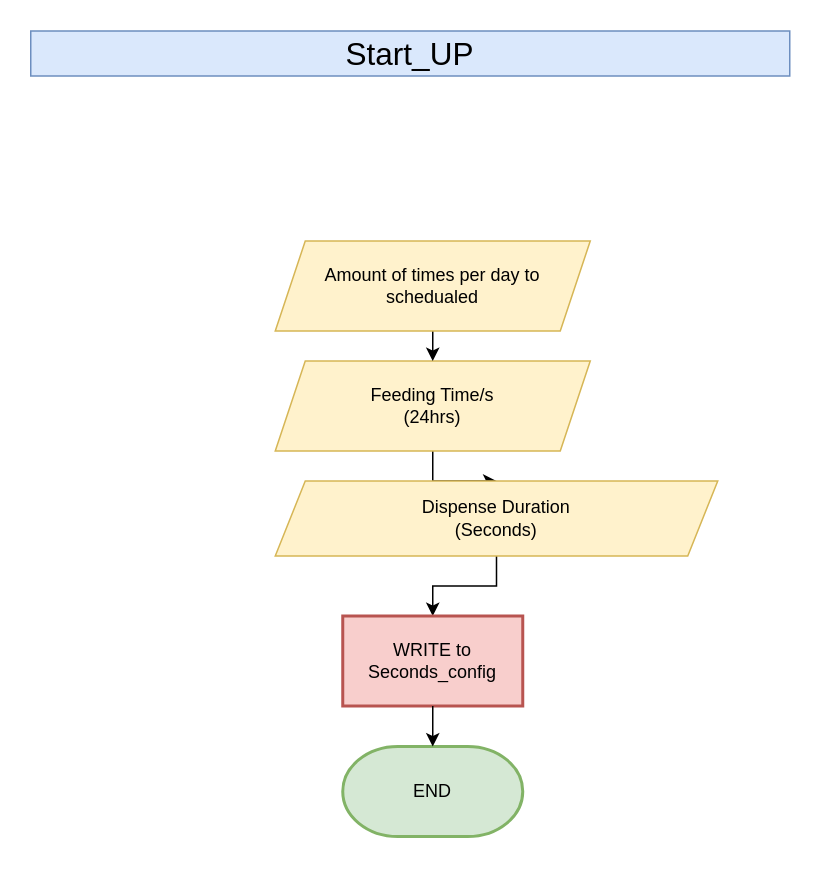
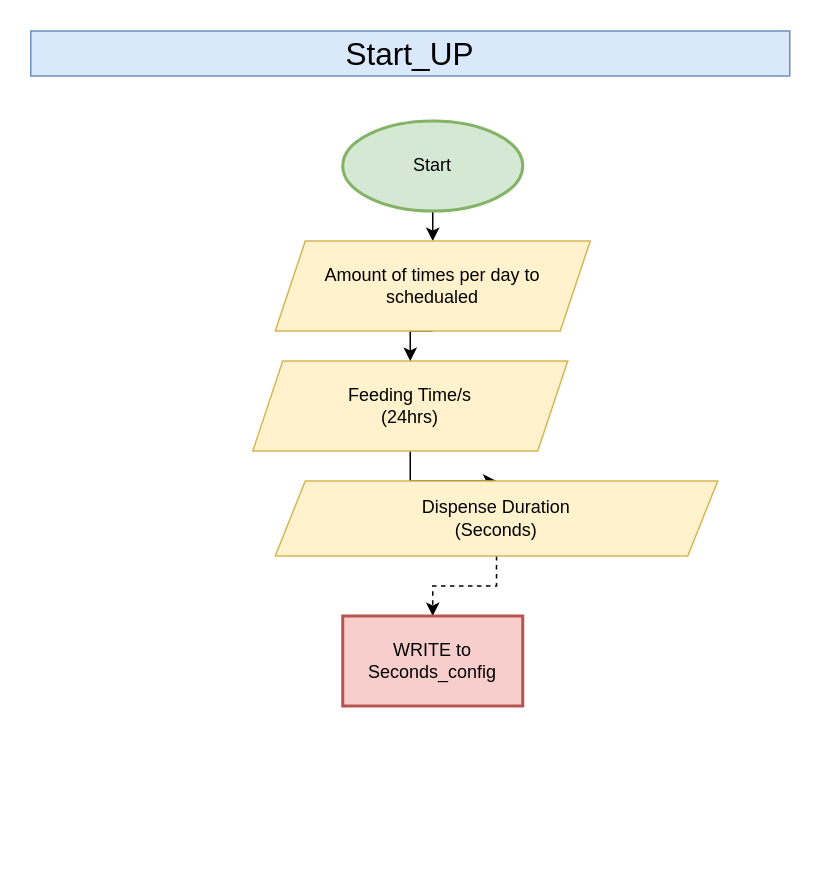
none -> (433, 166)
none -> (433, 221)
(433, 406) -> (410, 406)
(471, 586) -> (471, 586)
(433, 721) -> none
(433, 791) -> none
